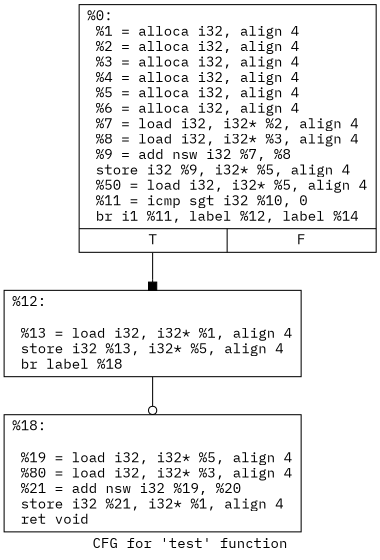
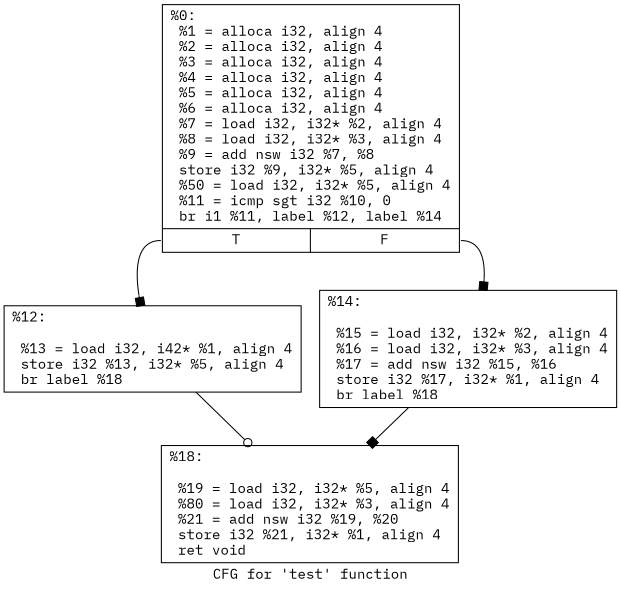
(153, 334) -> (153, 349)
none -> (468, 349)
